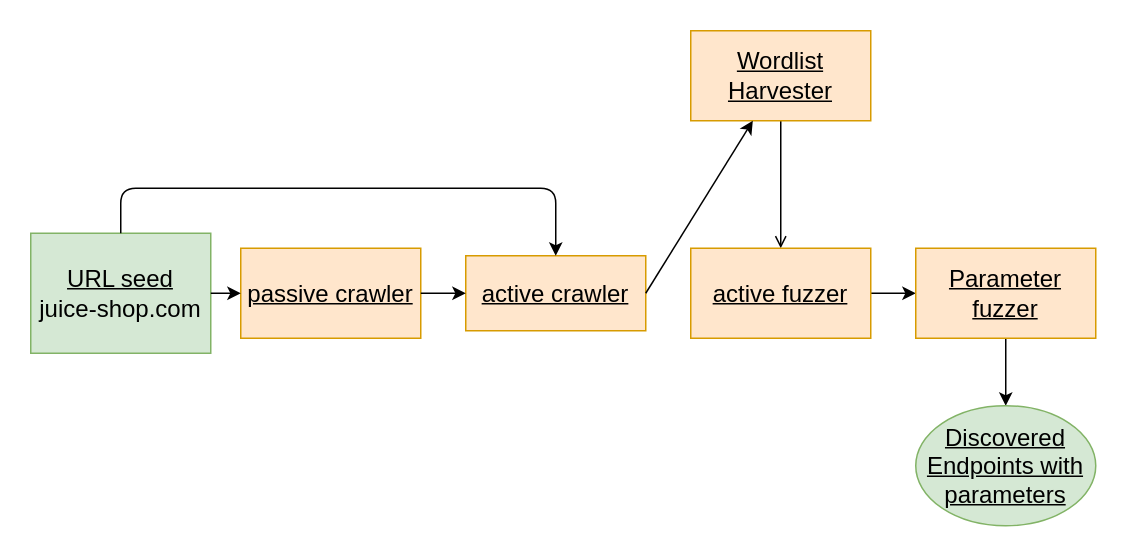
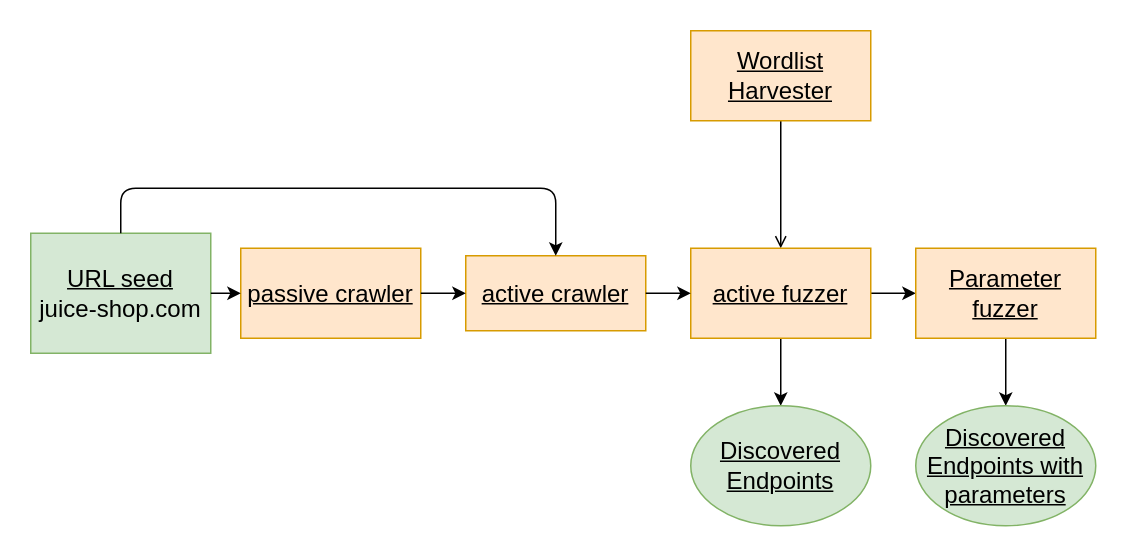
(697, 211) -> (663, 293)
none -> (781, 367)
none -> (781, 466)
